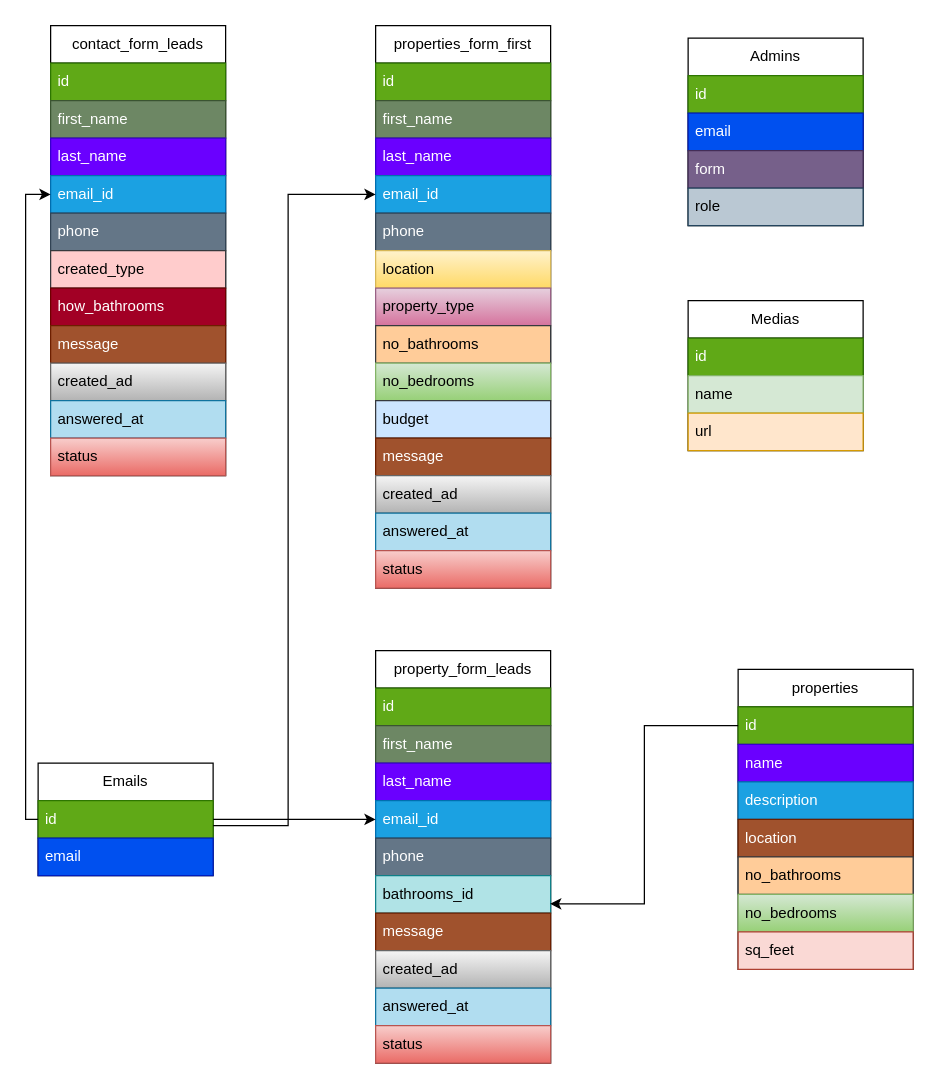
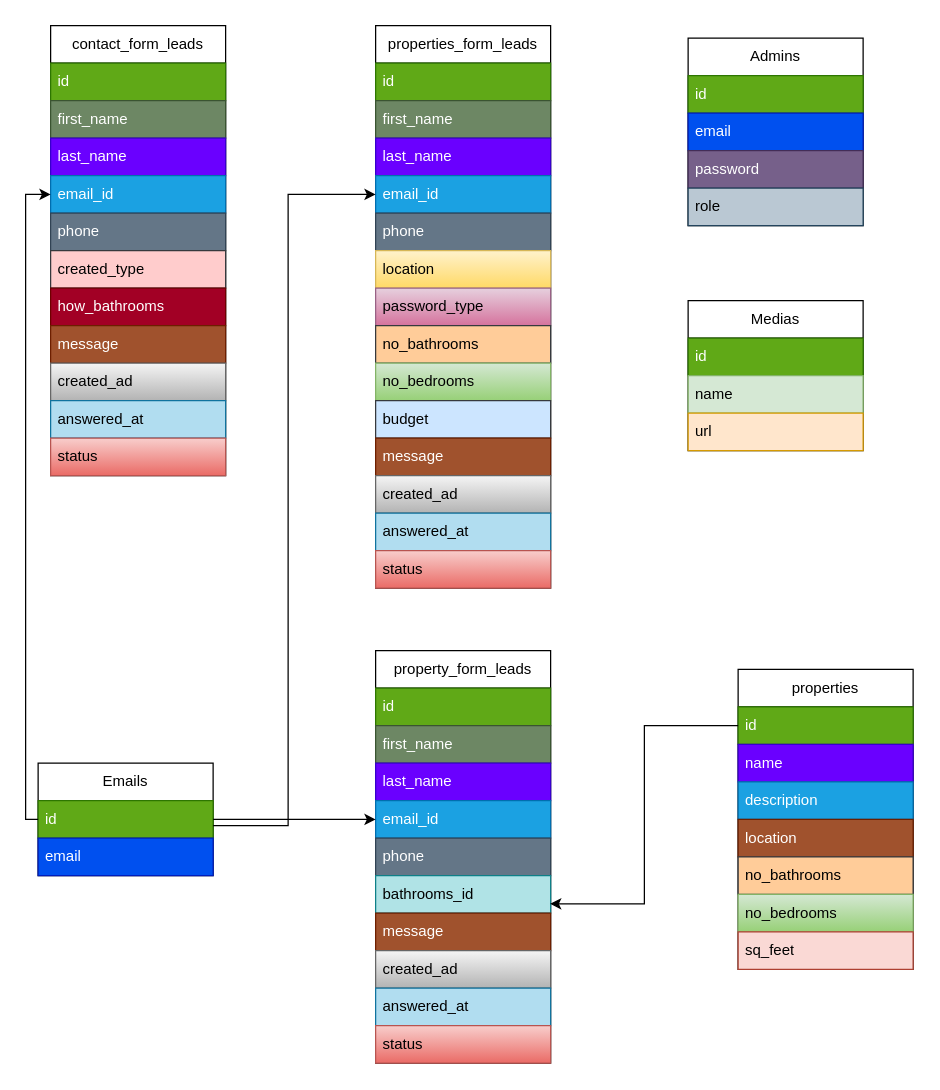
(463, 44) -> (463, 44)
(712, 169) -> (729, 169)
(438, 307) -> (438, 307)
